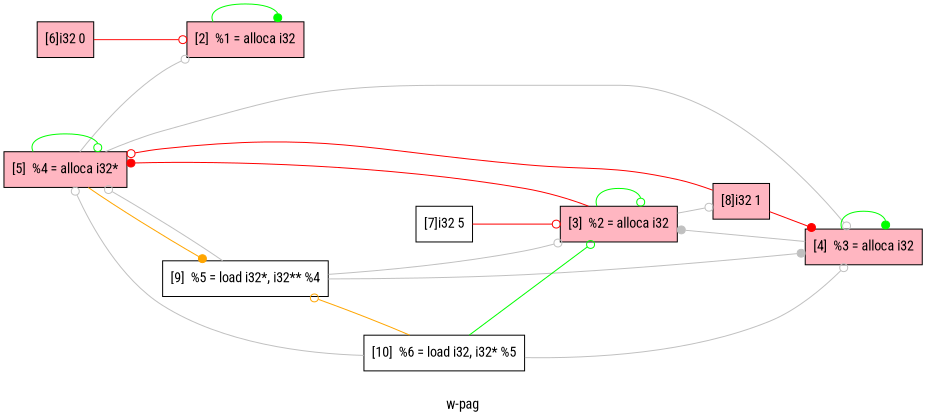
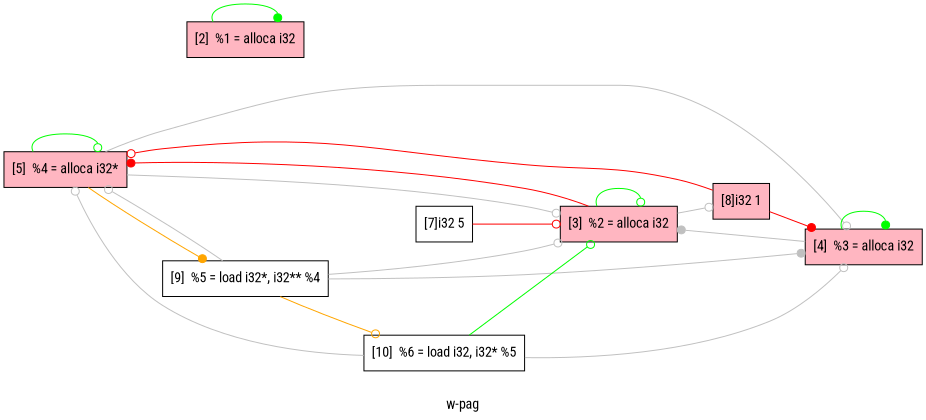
(65, 40) -> none
(126, 101) -> (340, 185)
(364, 317) -> (326, 315)
